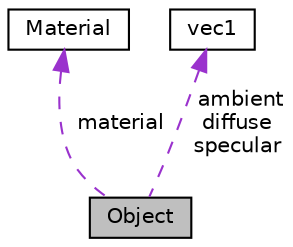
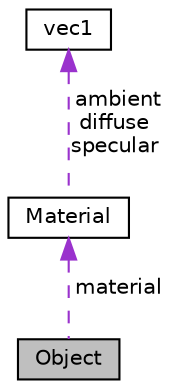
(176, 134) -> (69, 134)
